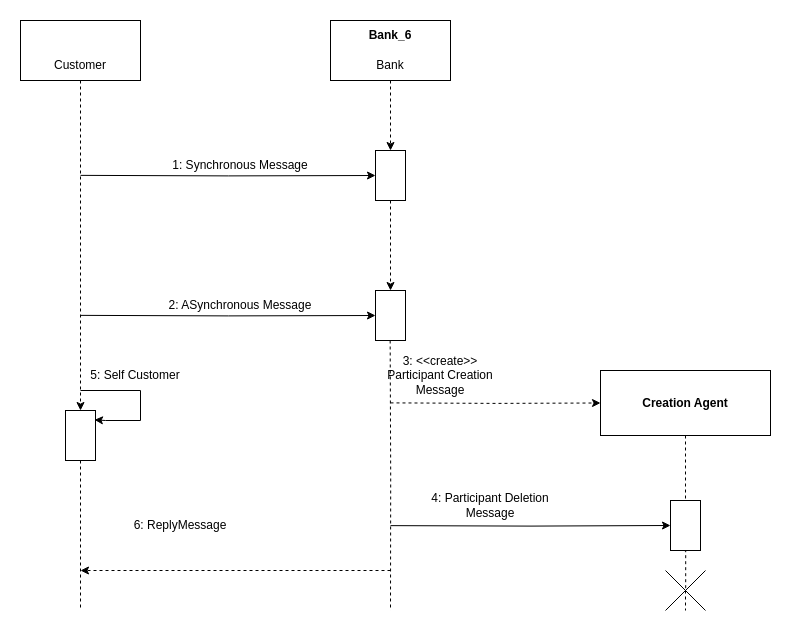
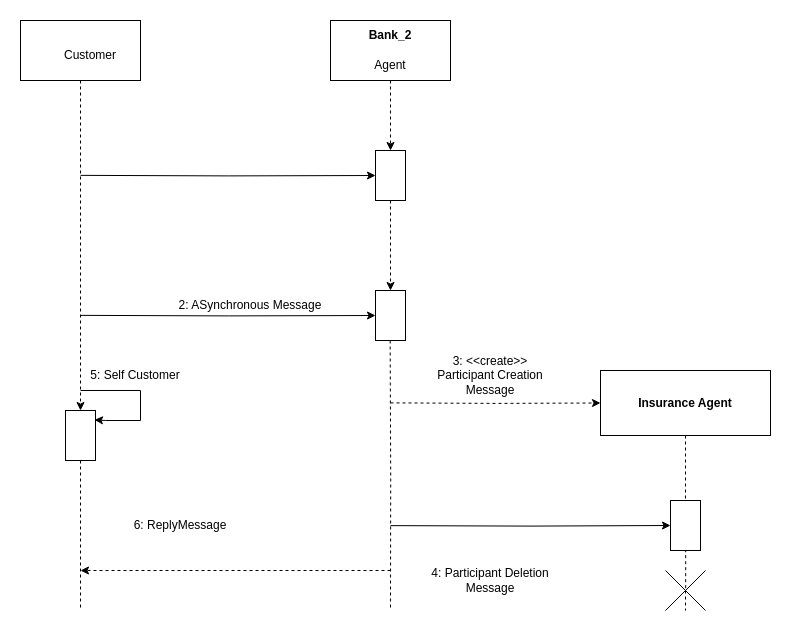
(391, 36) -> (391, 36)
(81, 66) -> (91, 56)
(391, 66) -> (391, 66)
(241, 166) -> none
(241, 306) -> (251, 306)
(441, 376) -> (491, 376)
(686, 404) -> (686, 404)
(491, 506) -> (491, 581)
